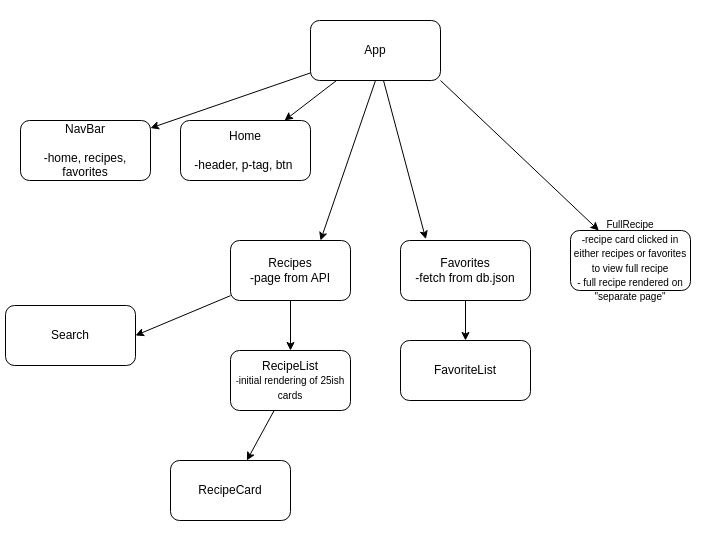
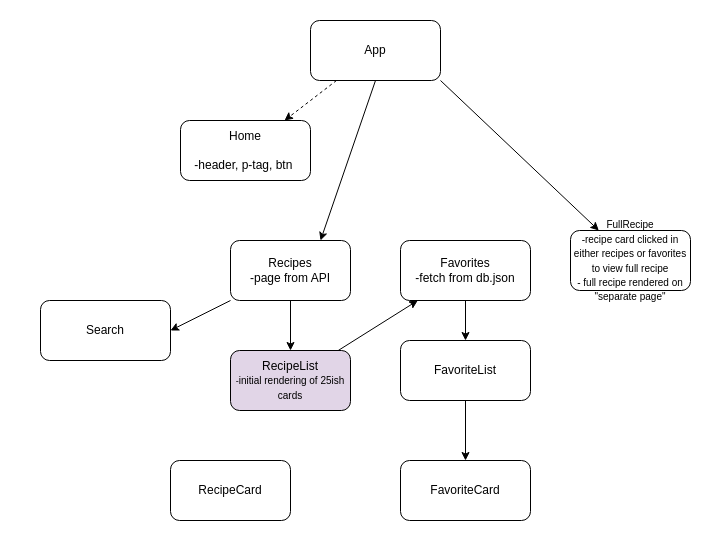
(234, 99) -> none
(313, 99) -> (313, 99)
(86, 151) -> none
(404, 156) -> none
(71, 336) -> (106, 331)
(291, 381) -> (291, 381)
none -> (466, 427)
(262, 433) -> (375, 327)
none -> (466, 491)
